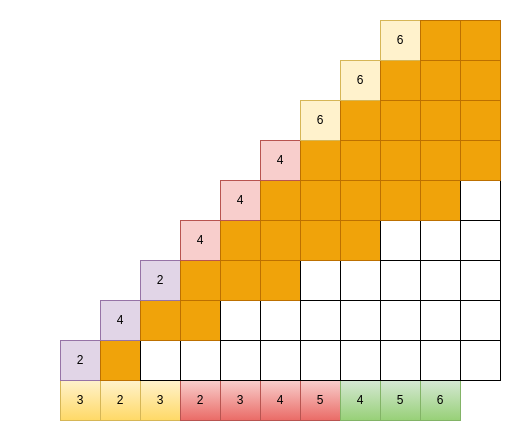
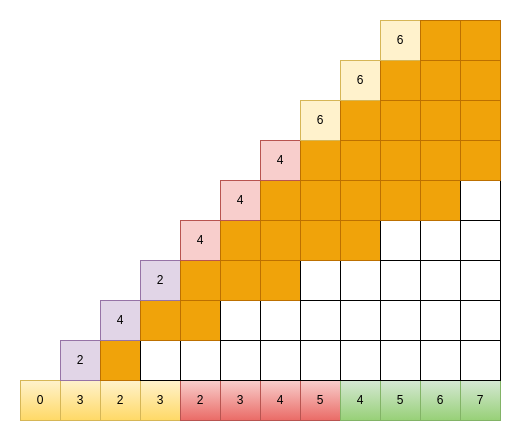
none -> (41, 401)
none -> (481, 401)
